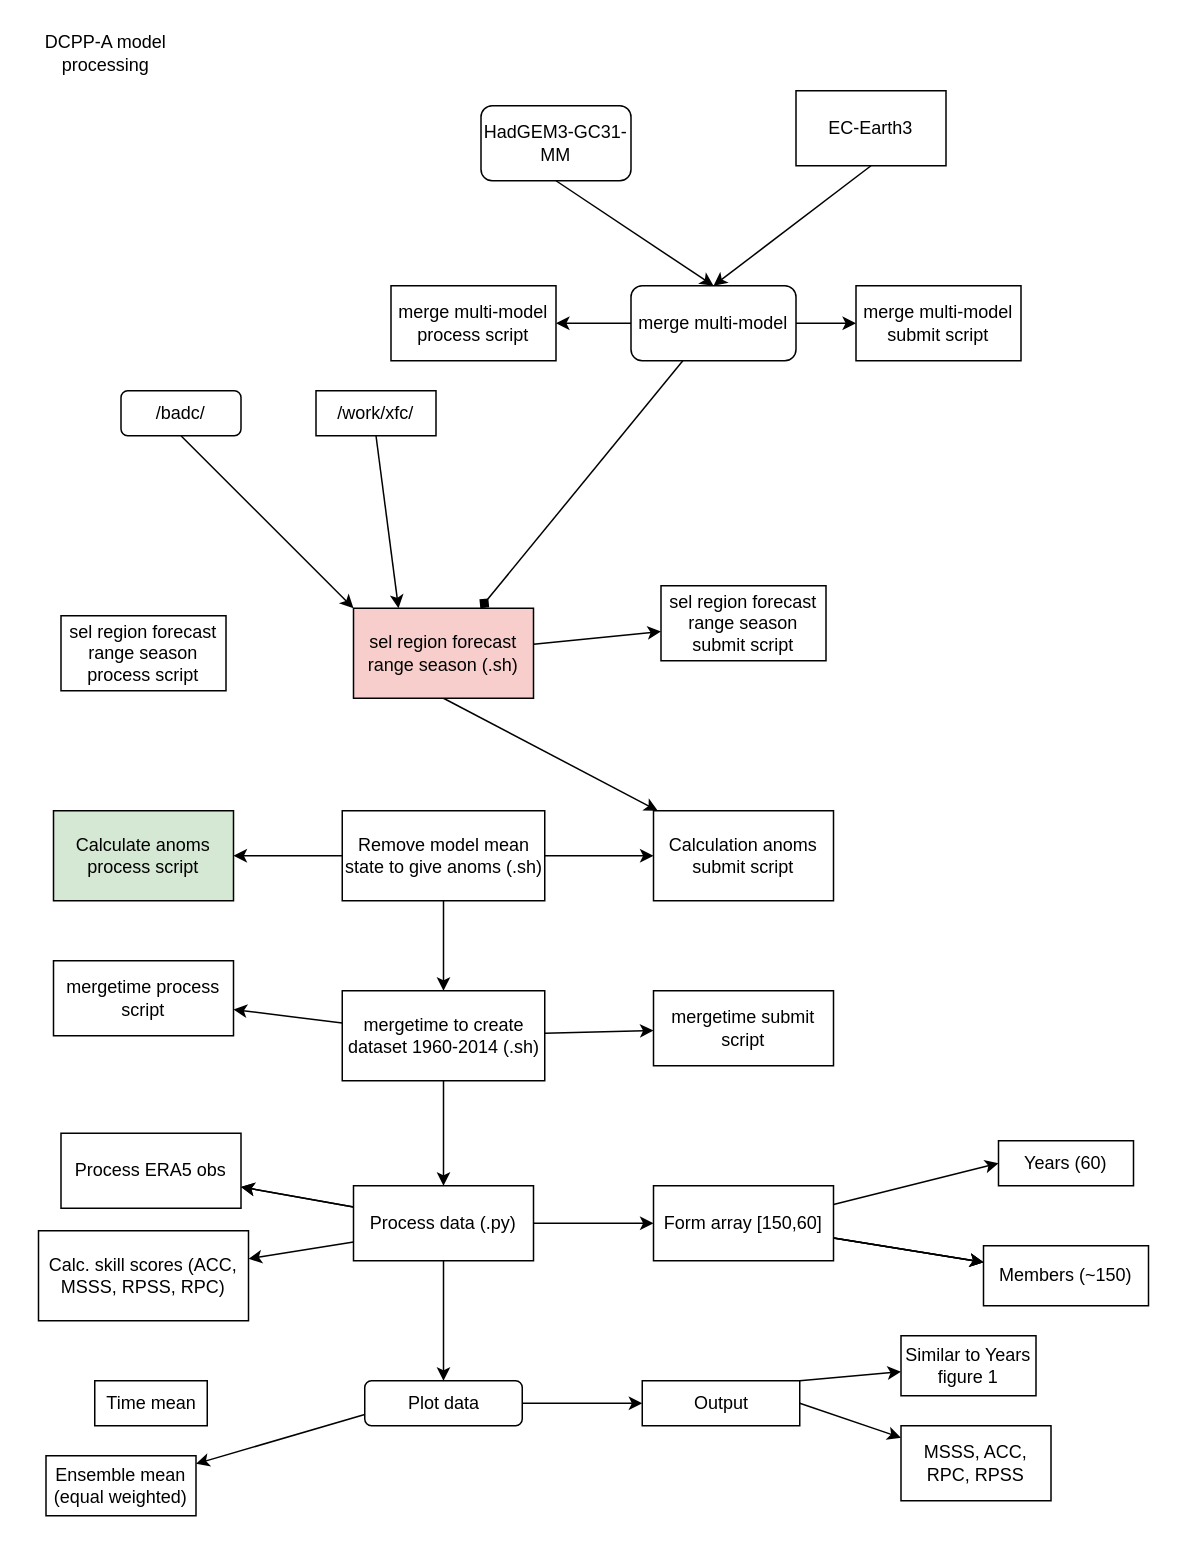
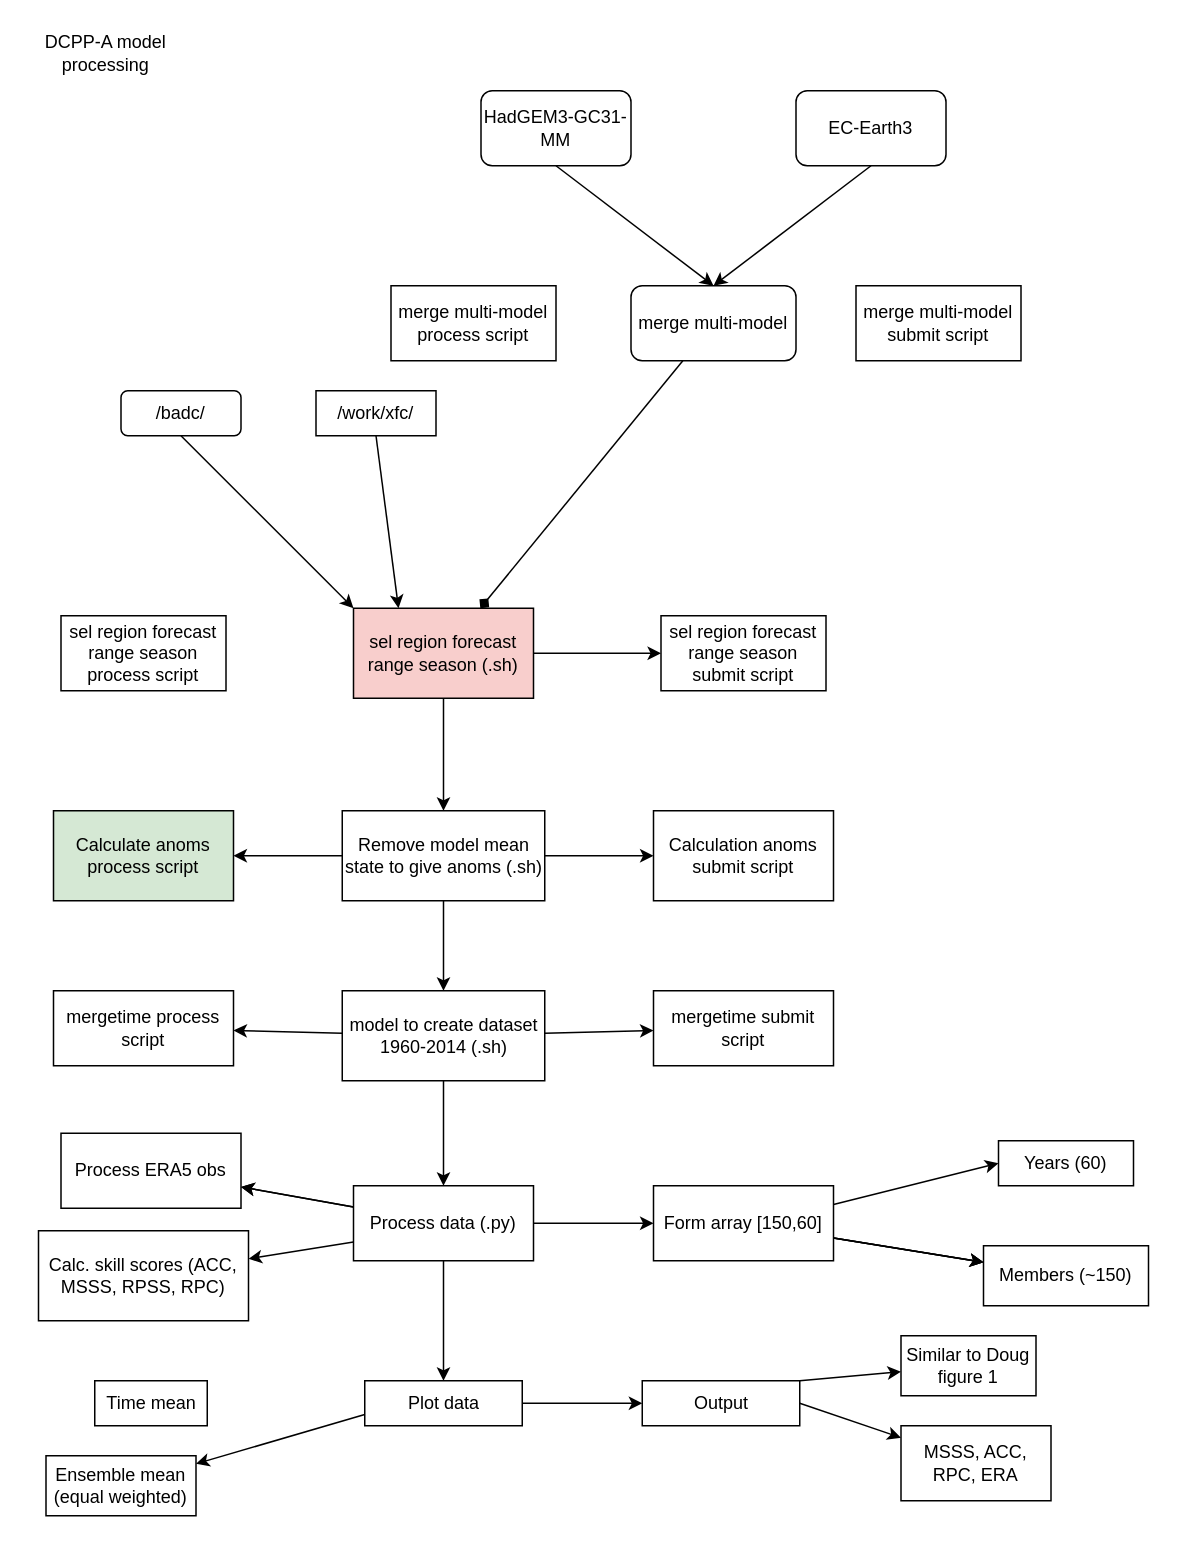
(871, 128) -> (871, 128)
(556, 143) -> (556, 128)
(599, 323) -> none
(821, 323) -> none
(743, 623) -> (743, 653)
(546, 752) -> (443, 750)
(143, 998) -> (143, 1028)
(444, 1036) -> (444, 1036)
(968, 1366) -> (968, 1366)
(443, 1403) -> (443, 1403)
(976, 1463) -> (976, 1463)
